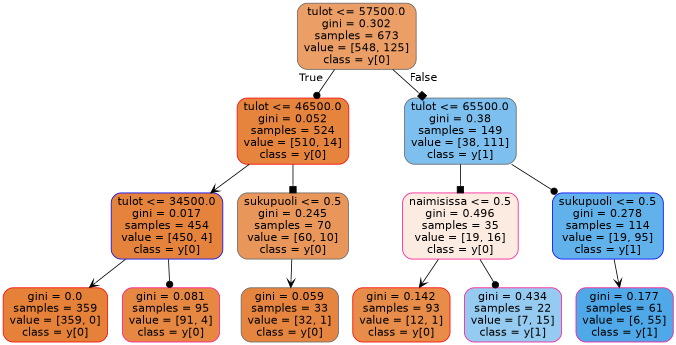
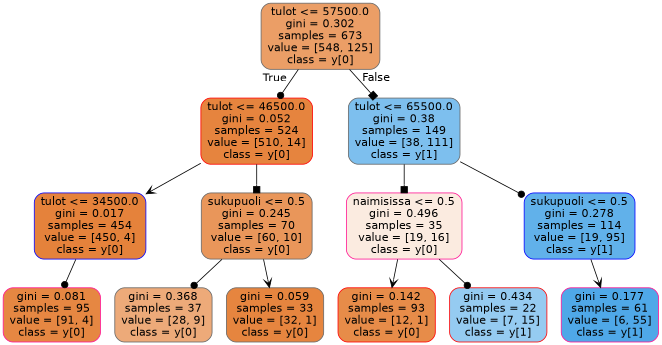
(55, 315) -> none
none -> (163, 315)
(513, 315) -> (498, 315)
